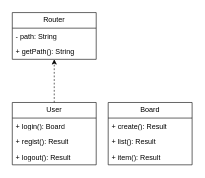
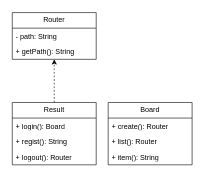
(54, 110) -> (54, 110)
(144, 126) -> (145, 126)
(48, 142) -> (48, 142)
(139, 142) -> (139, 142)
(48, 158) -> (48, 158)
(139, 158) -> (139, 158)
